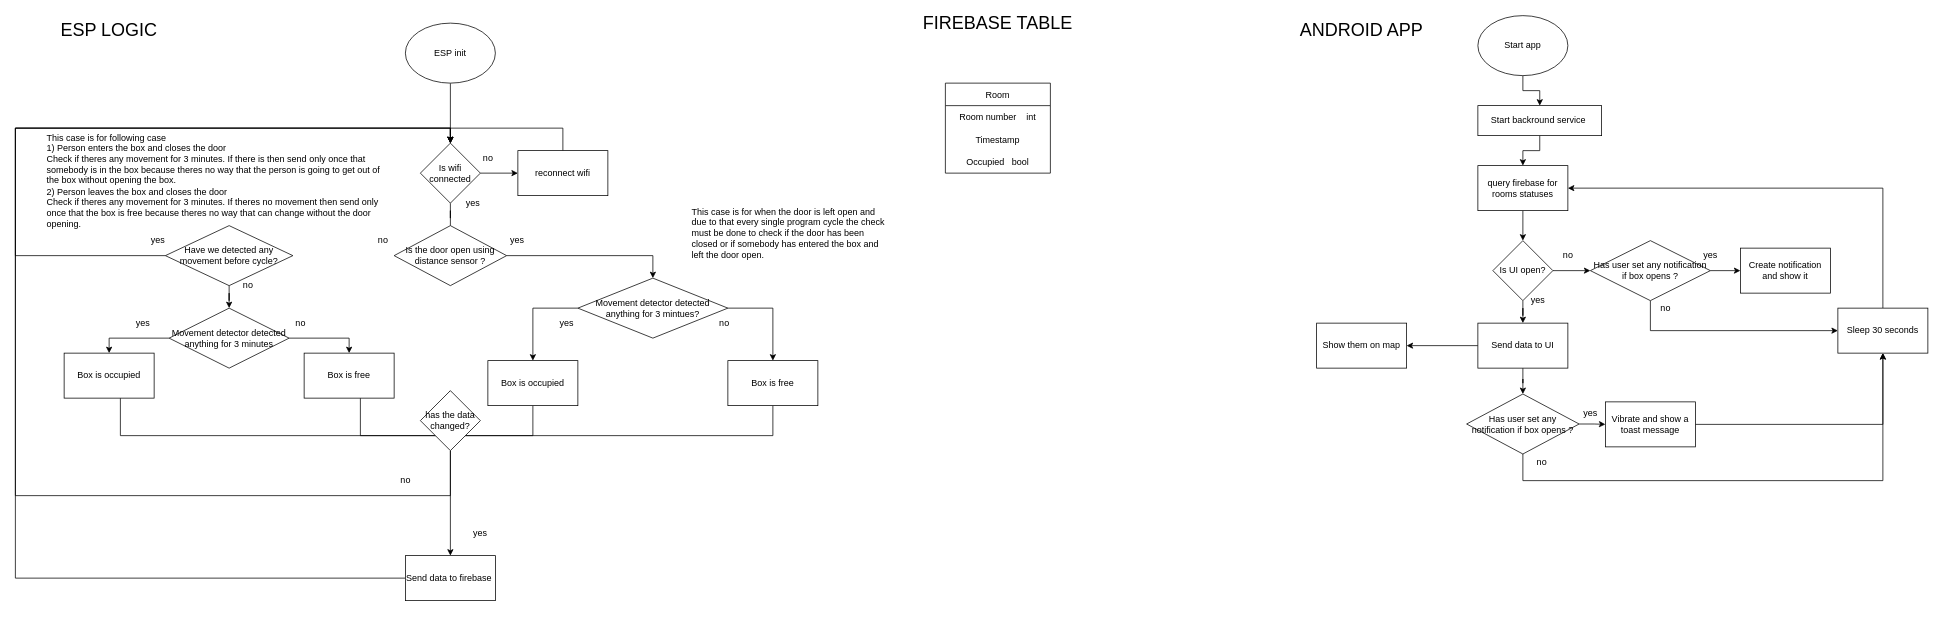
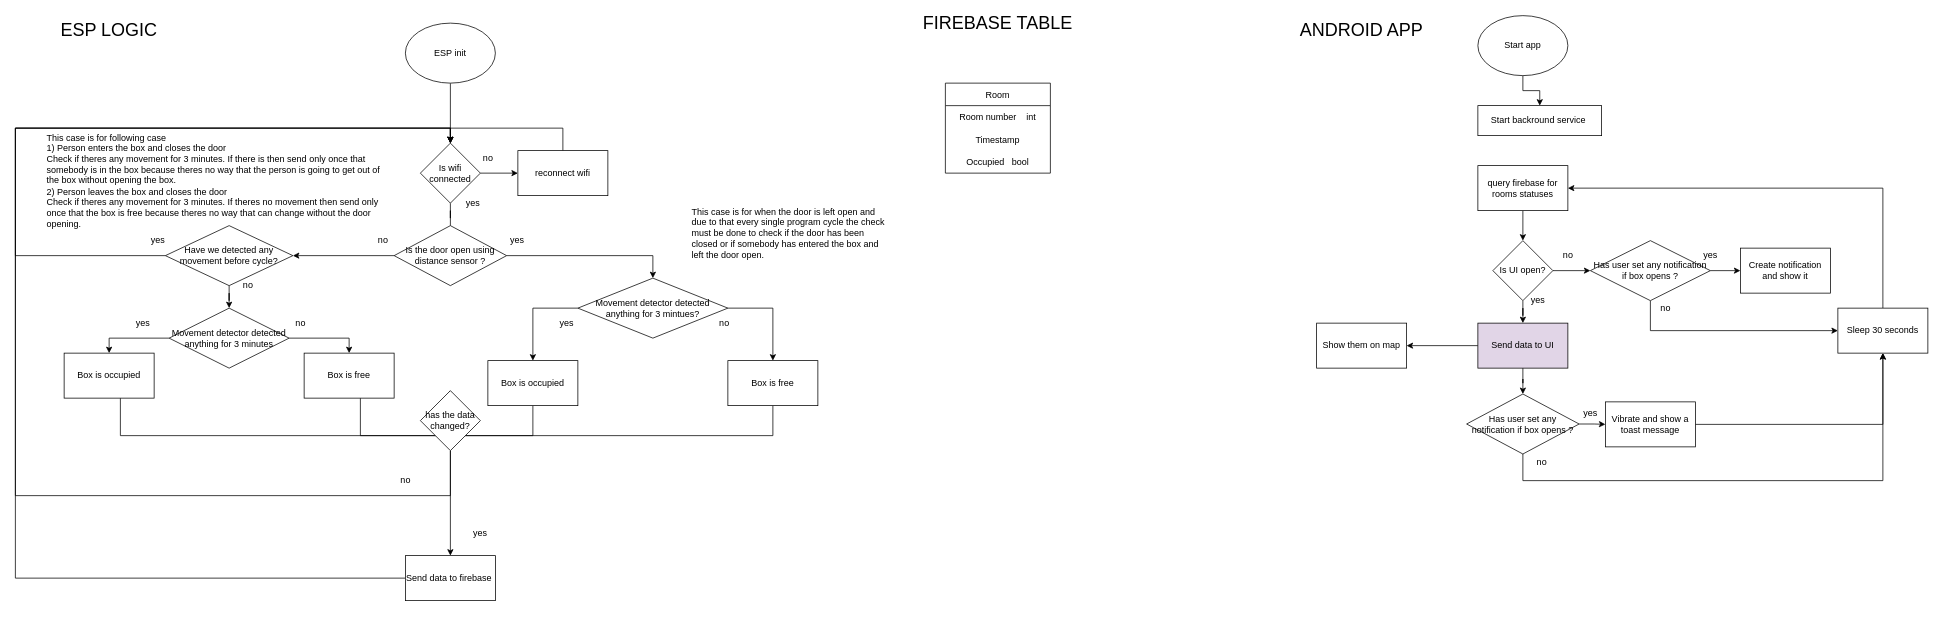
(1534, 150) -> none
none -> (346, 255)
(1523, 345) -> (1523, 345)
